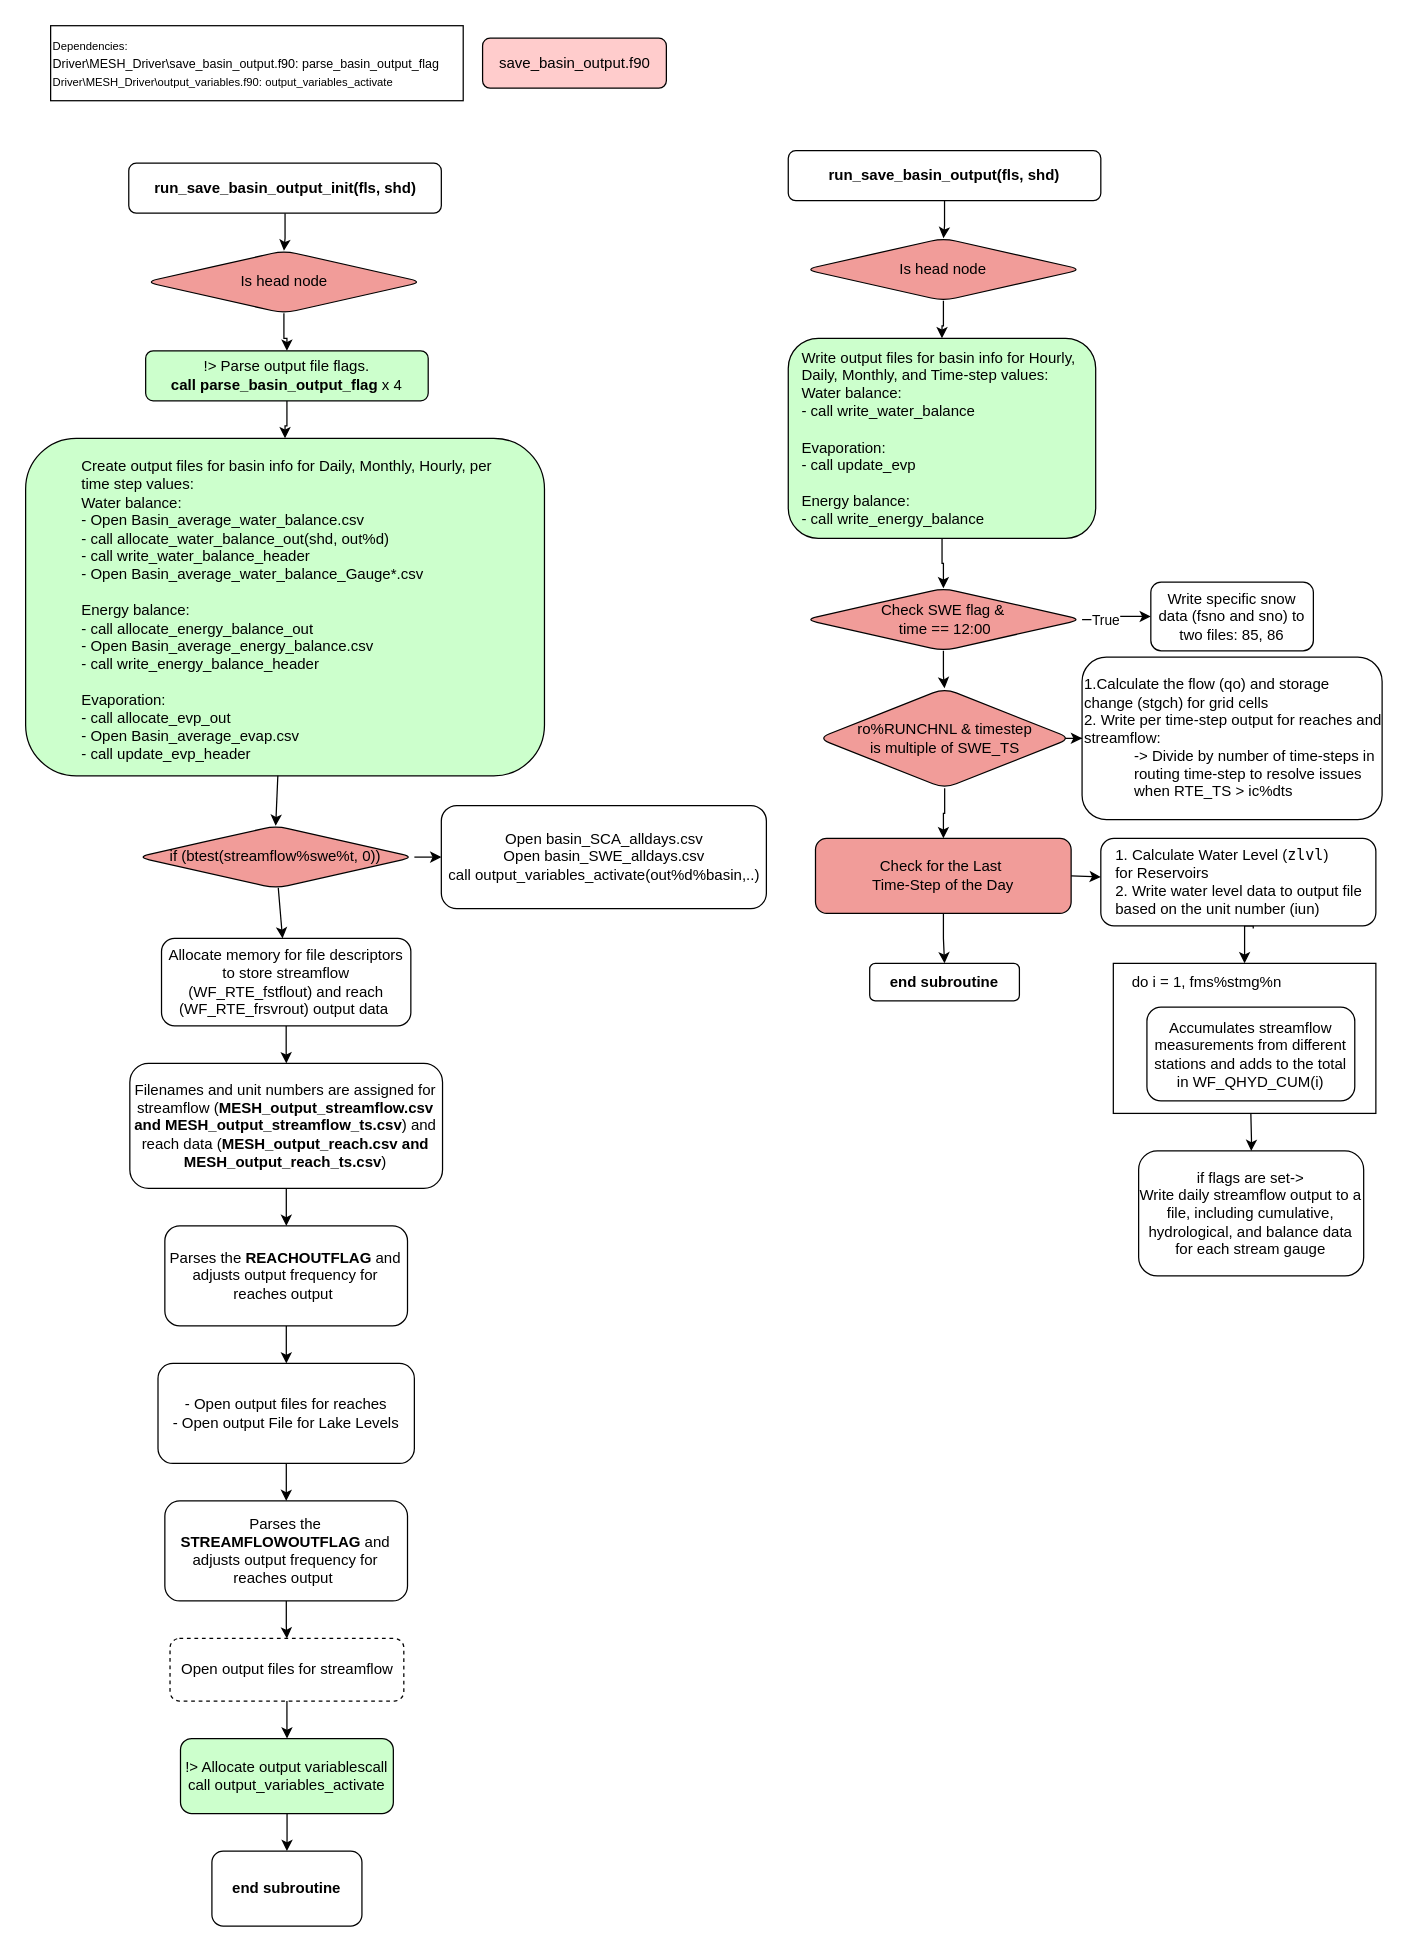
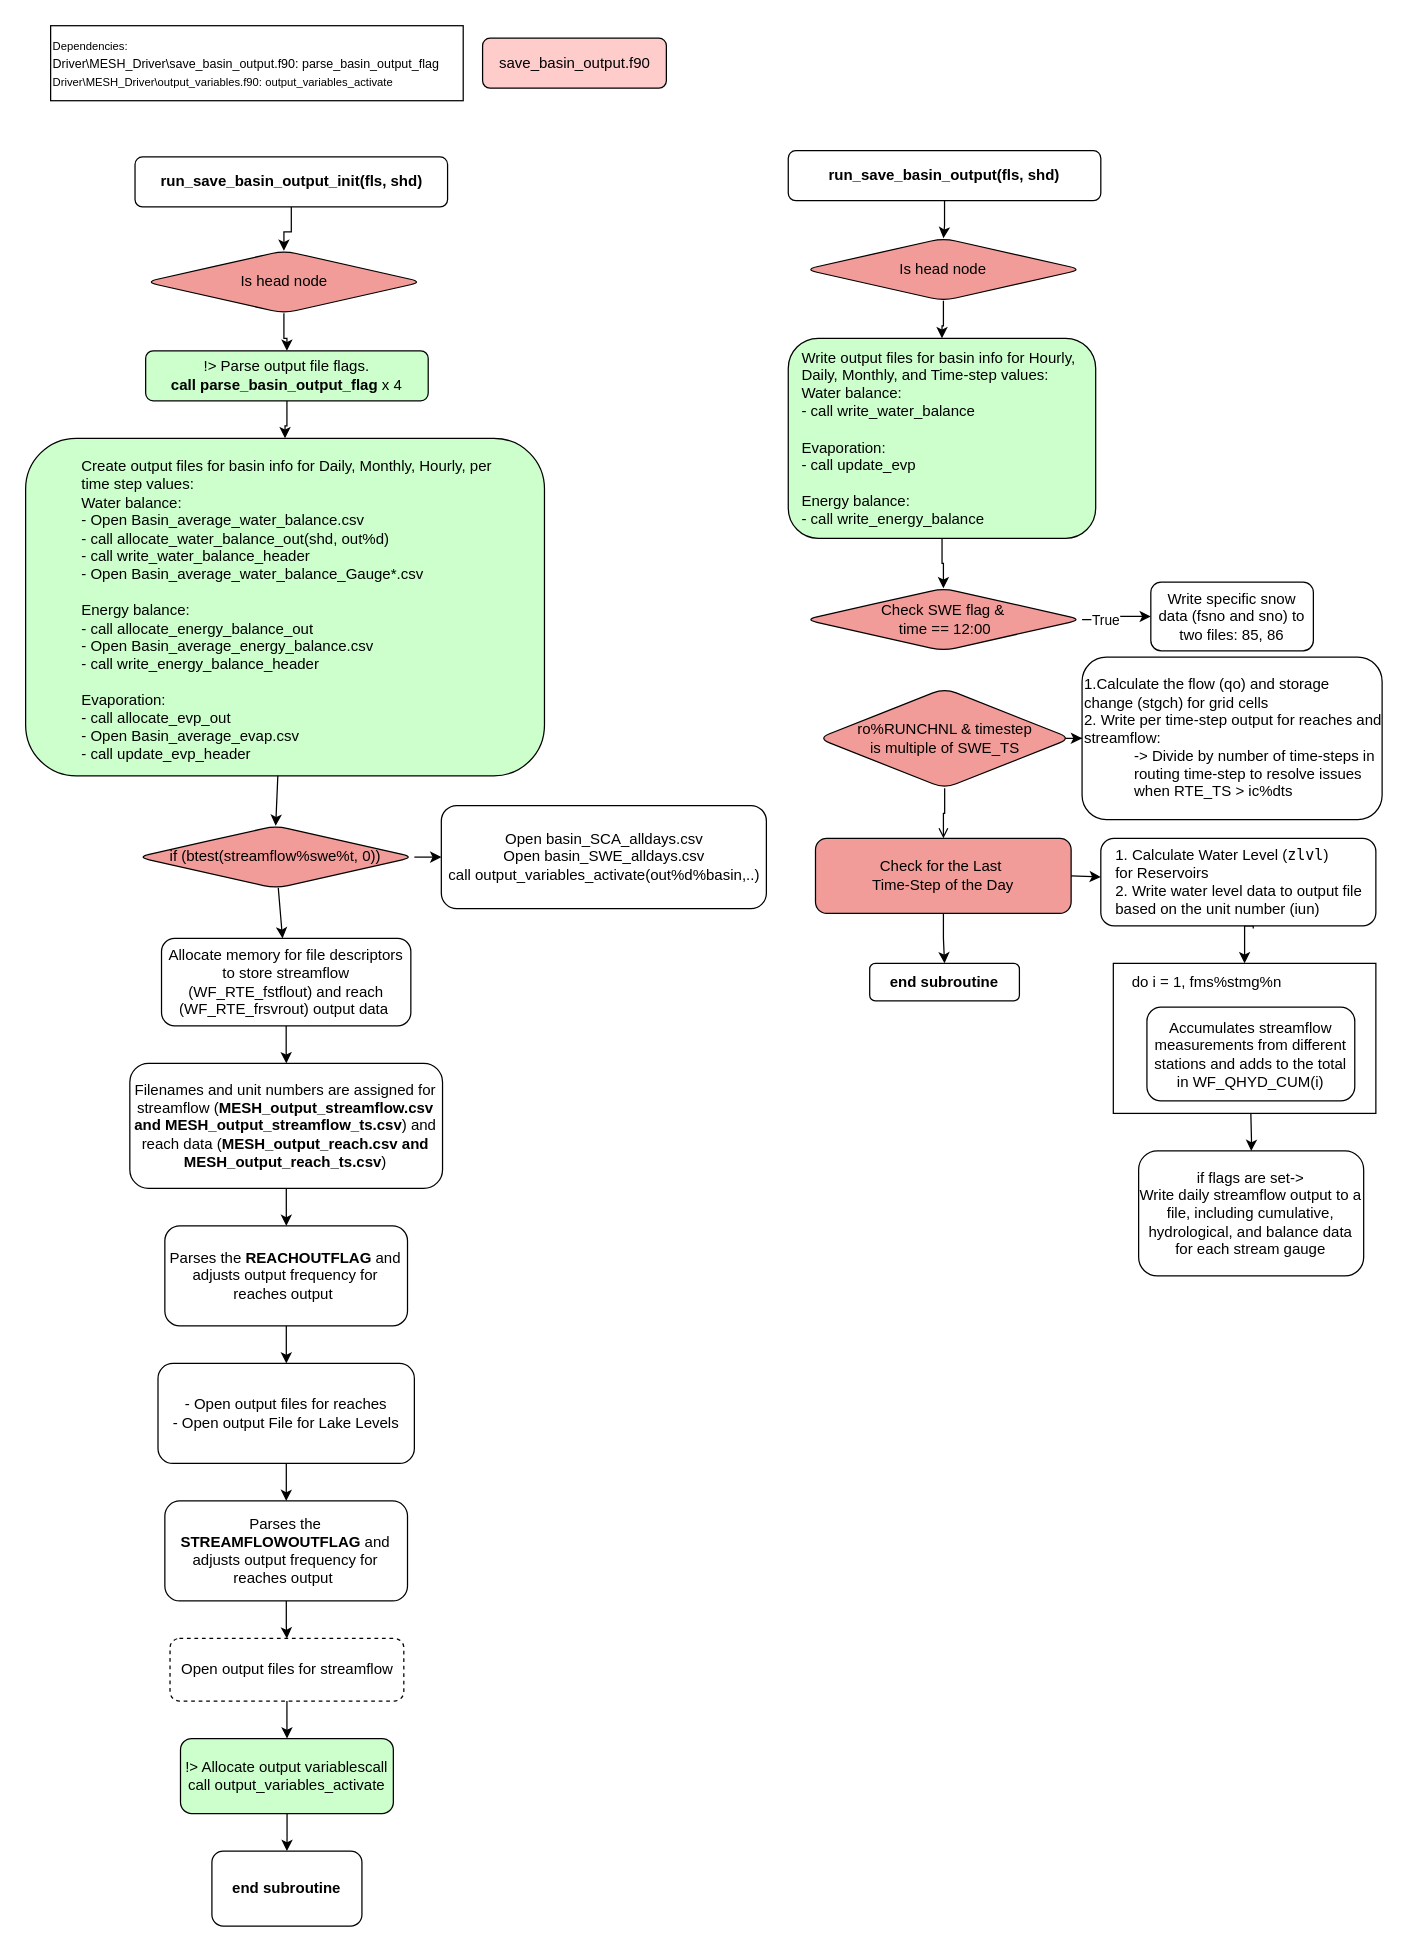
(285, 188) -> (291, 182)
(943, 665) -> none
(943, 828) -> (943, 831)
